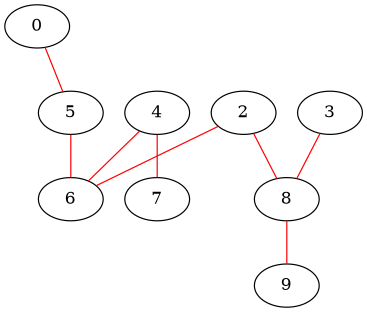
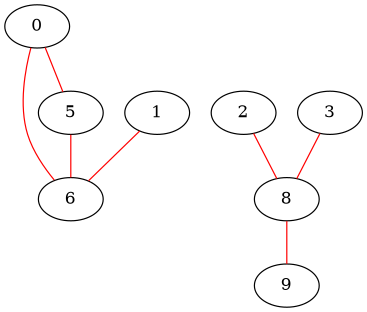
(157, 113) -> (157, 113)
(166, 152) -> (24, 118)
(157, 199) -> none
